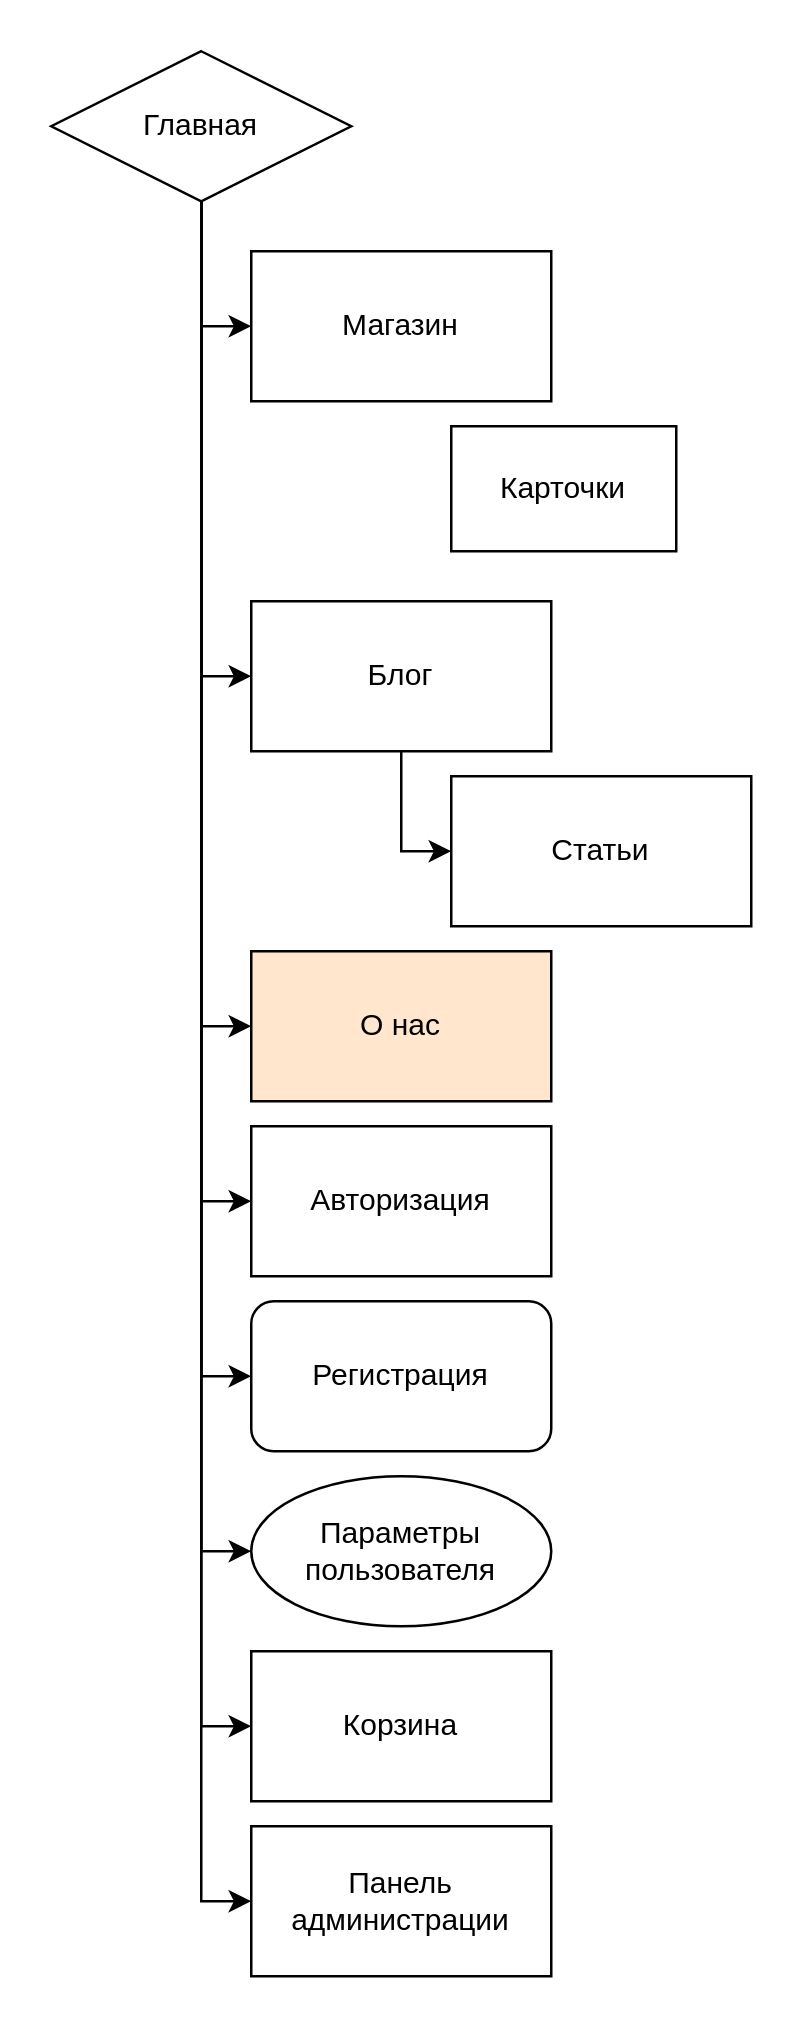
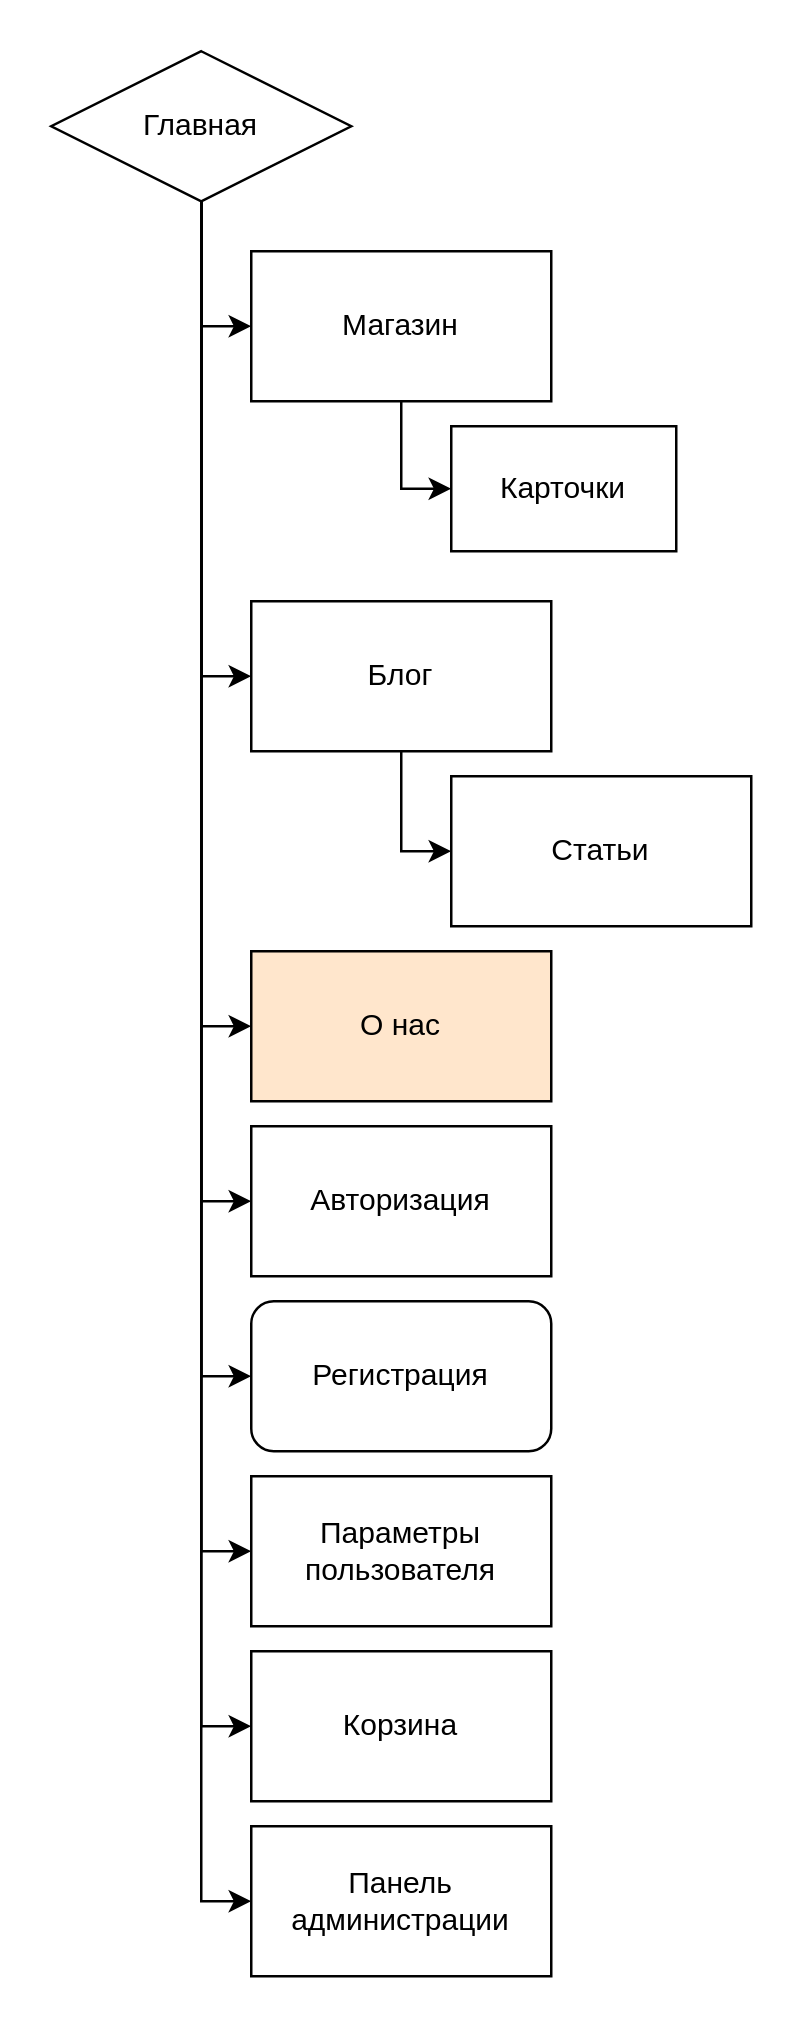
none -> (401, 462)
(401, 1551) -> (401, 1551)
